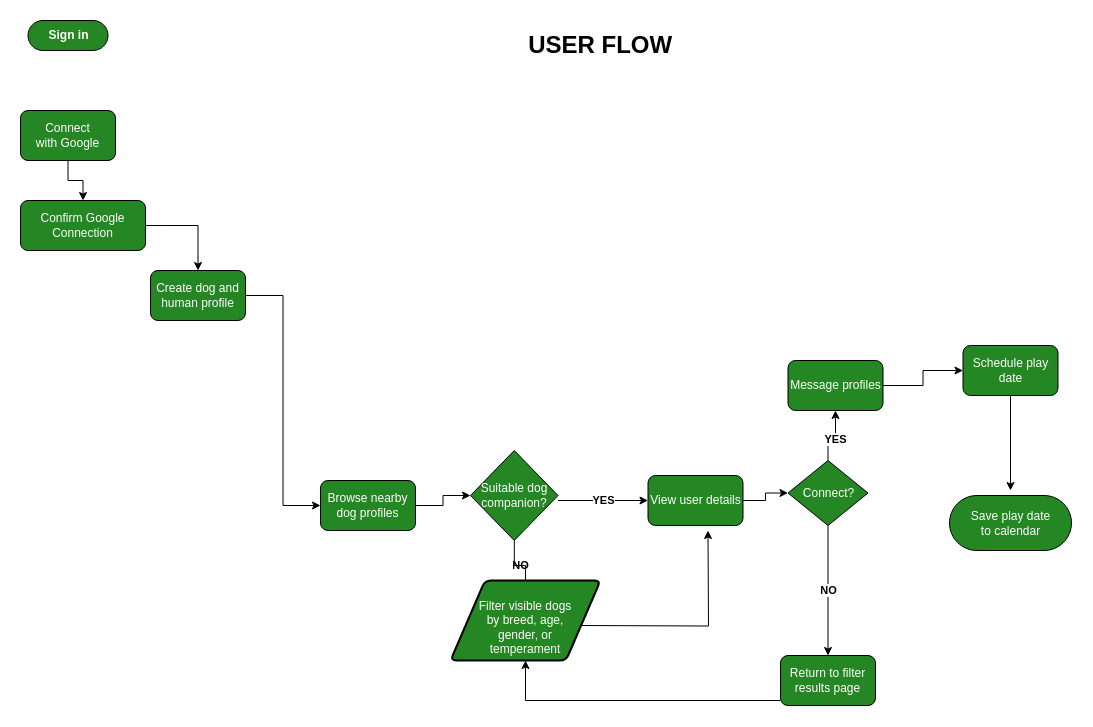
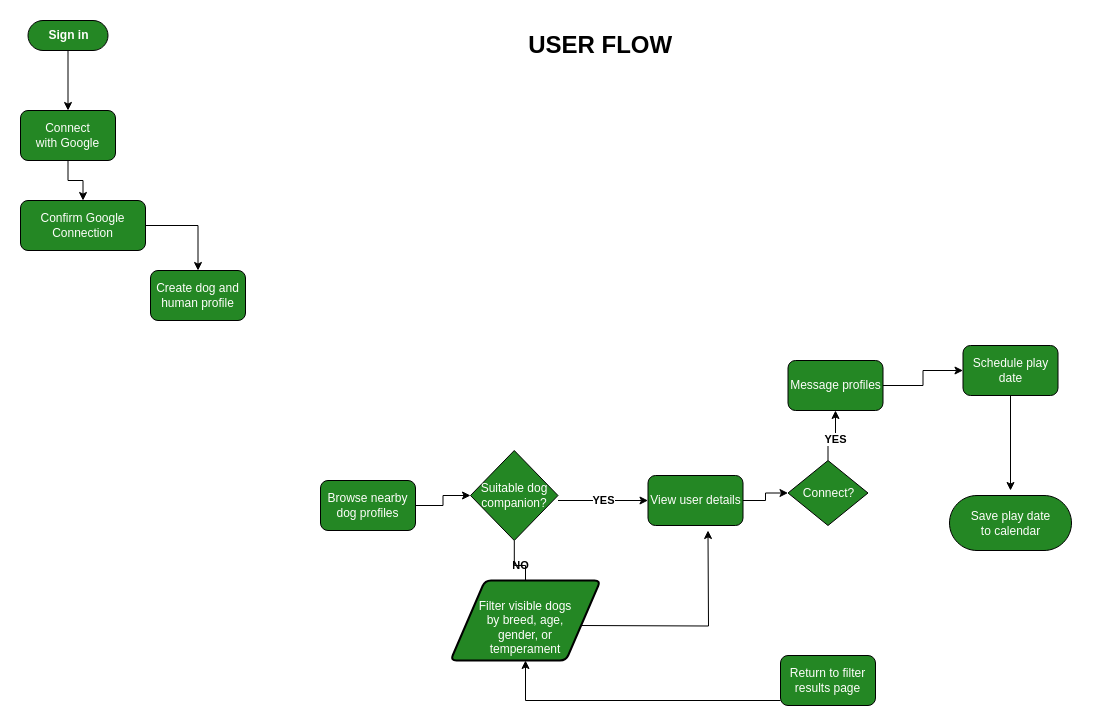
none -> (68, 77)
(283, 398) -> none
(828, 587) -> none
